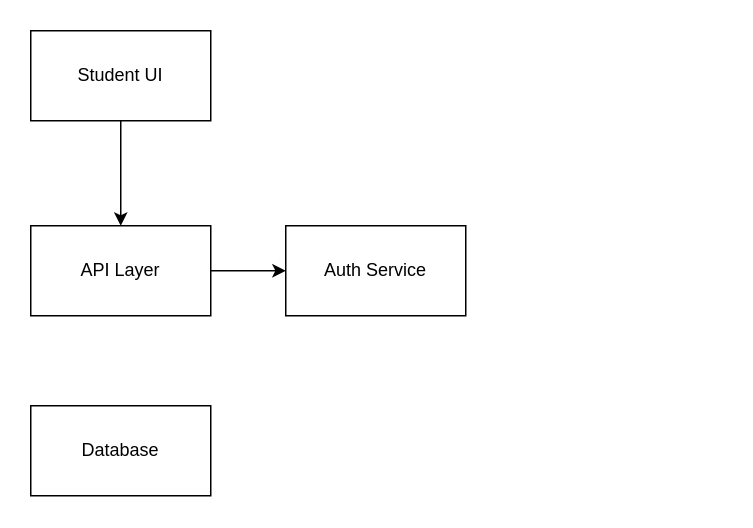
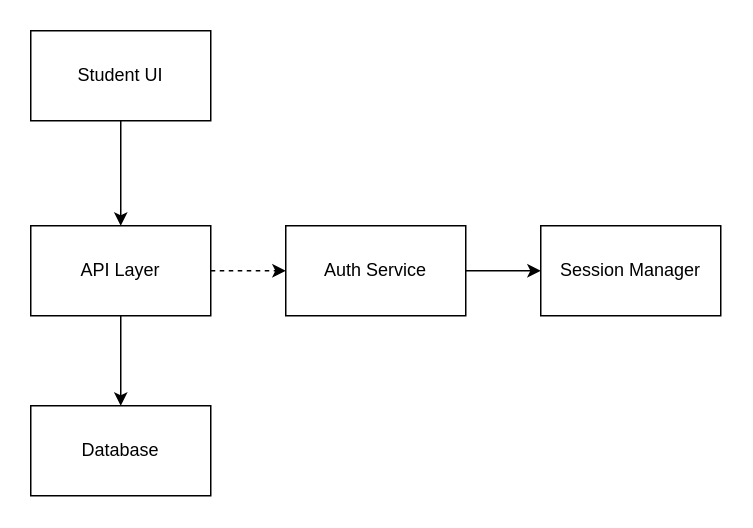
(244, 271) -> (244, 271)
none -> (498, 271)
none -> (631, 271)
none -> (121, 356)
